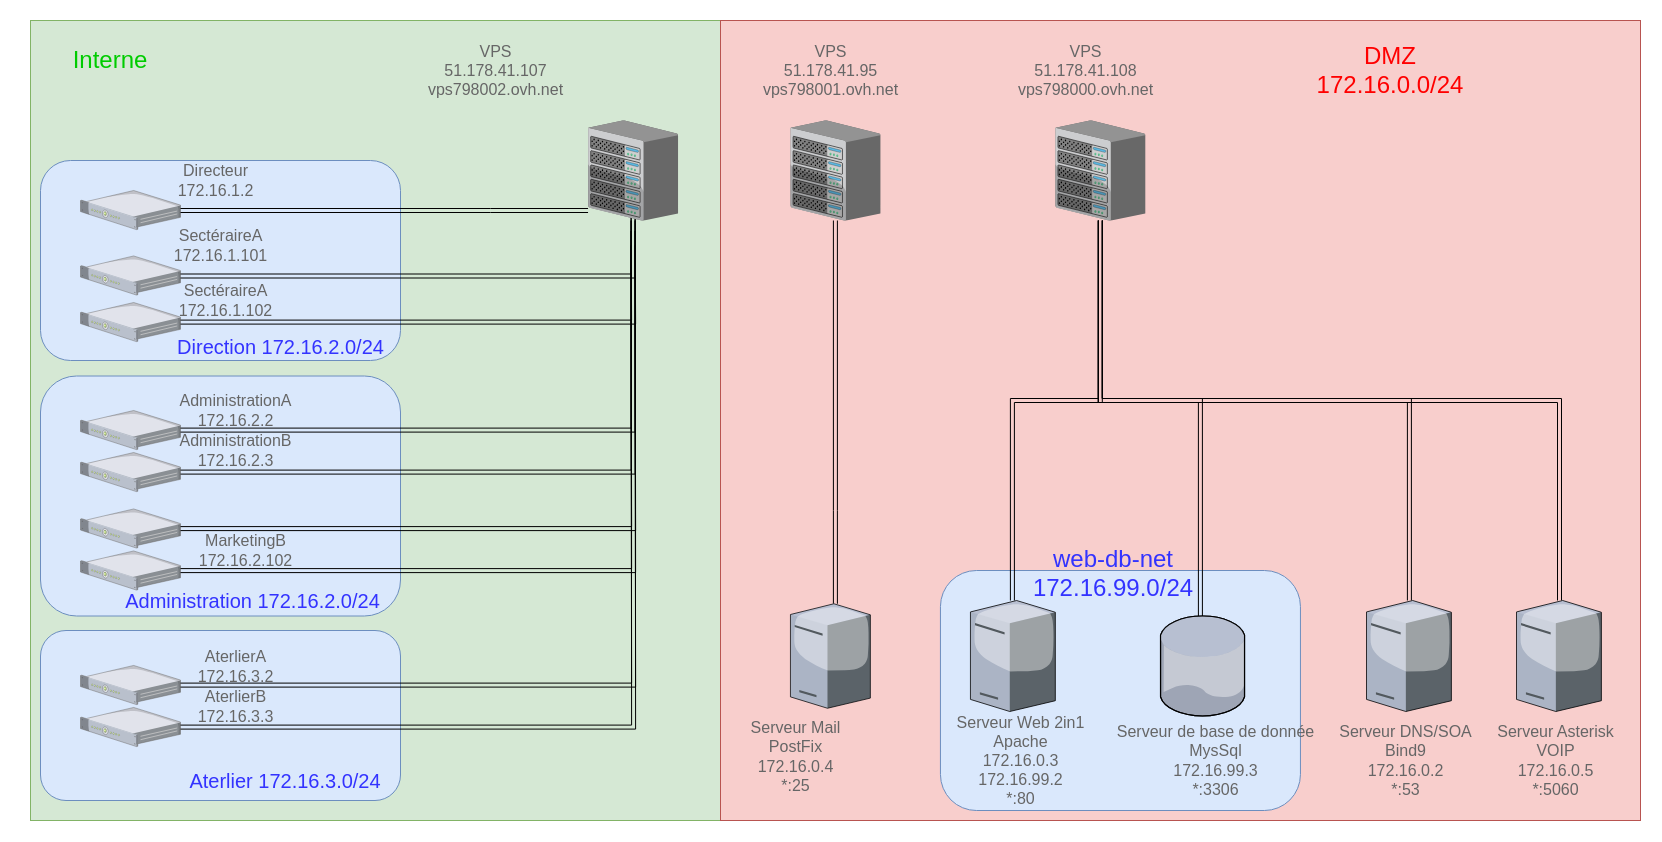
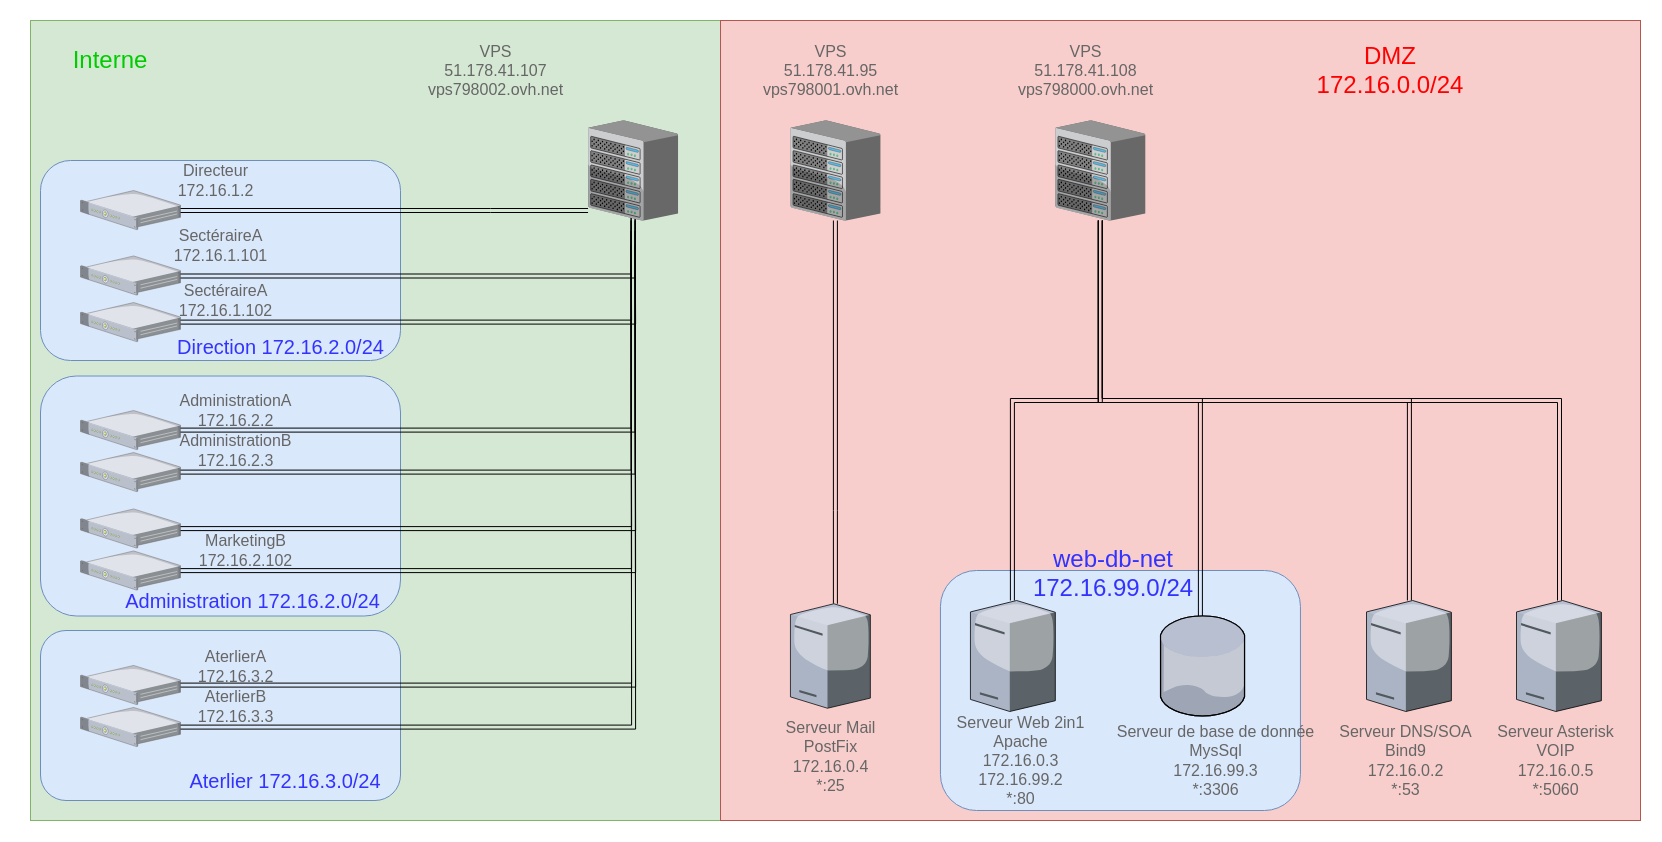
(795, 756) -> (830, 756)
